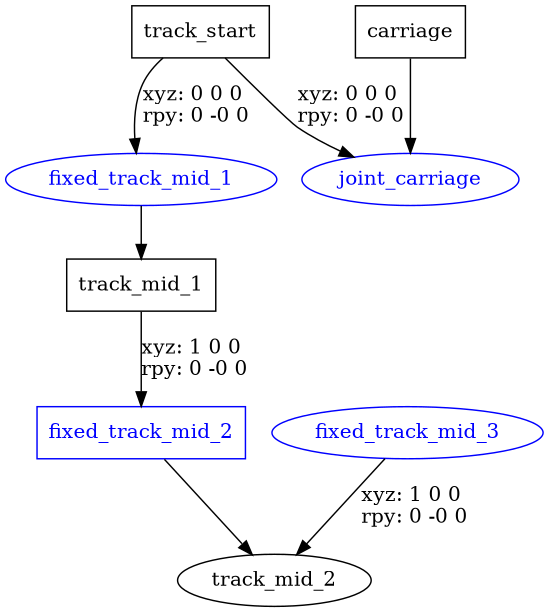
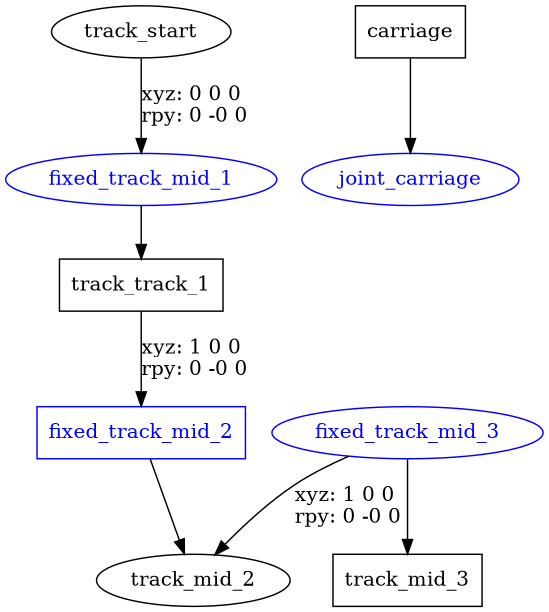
(201, 32) -> (141, 32)
(278, 110) -> none
(141, 285) -> (141, 285)
none -> (408, 580)
